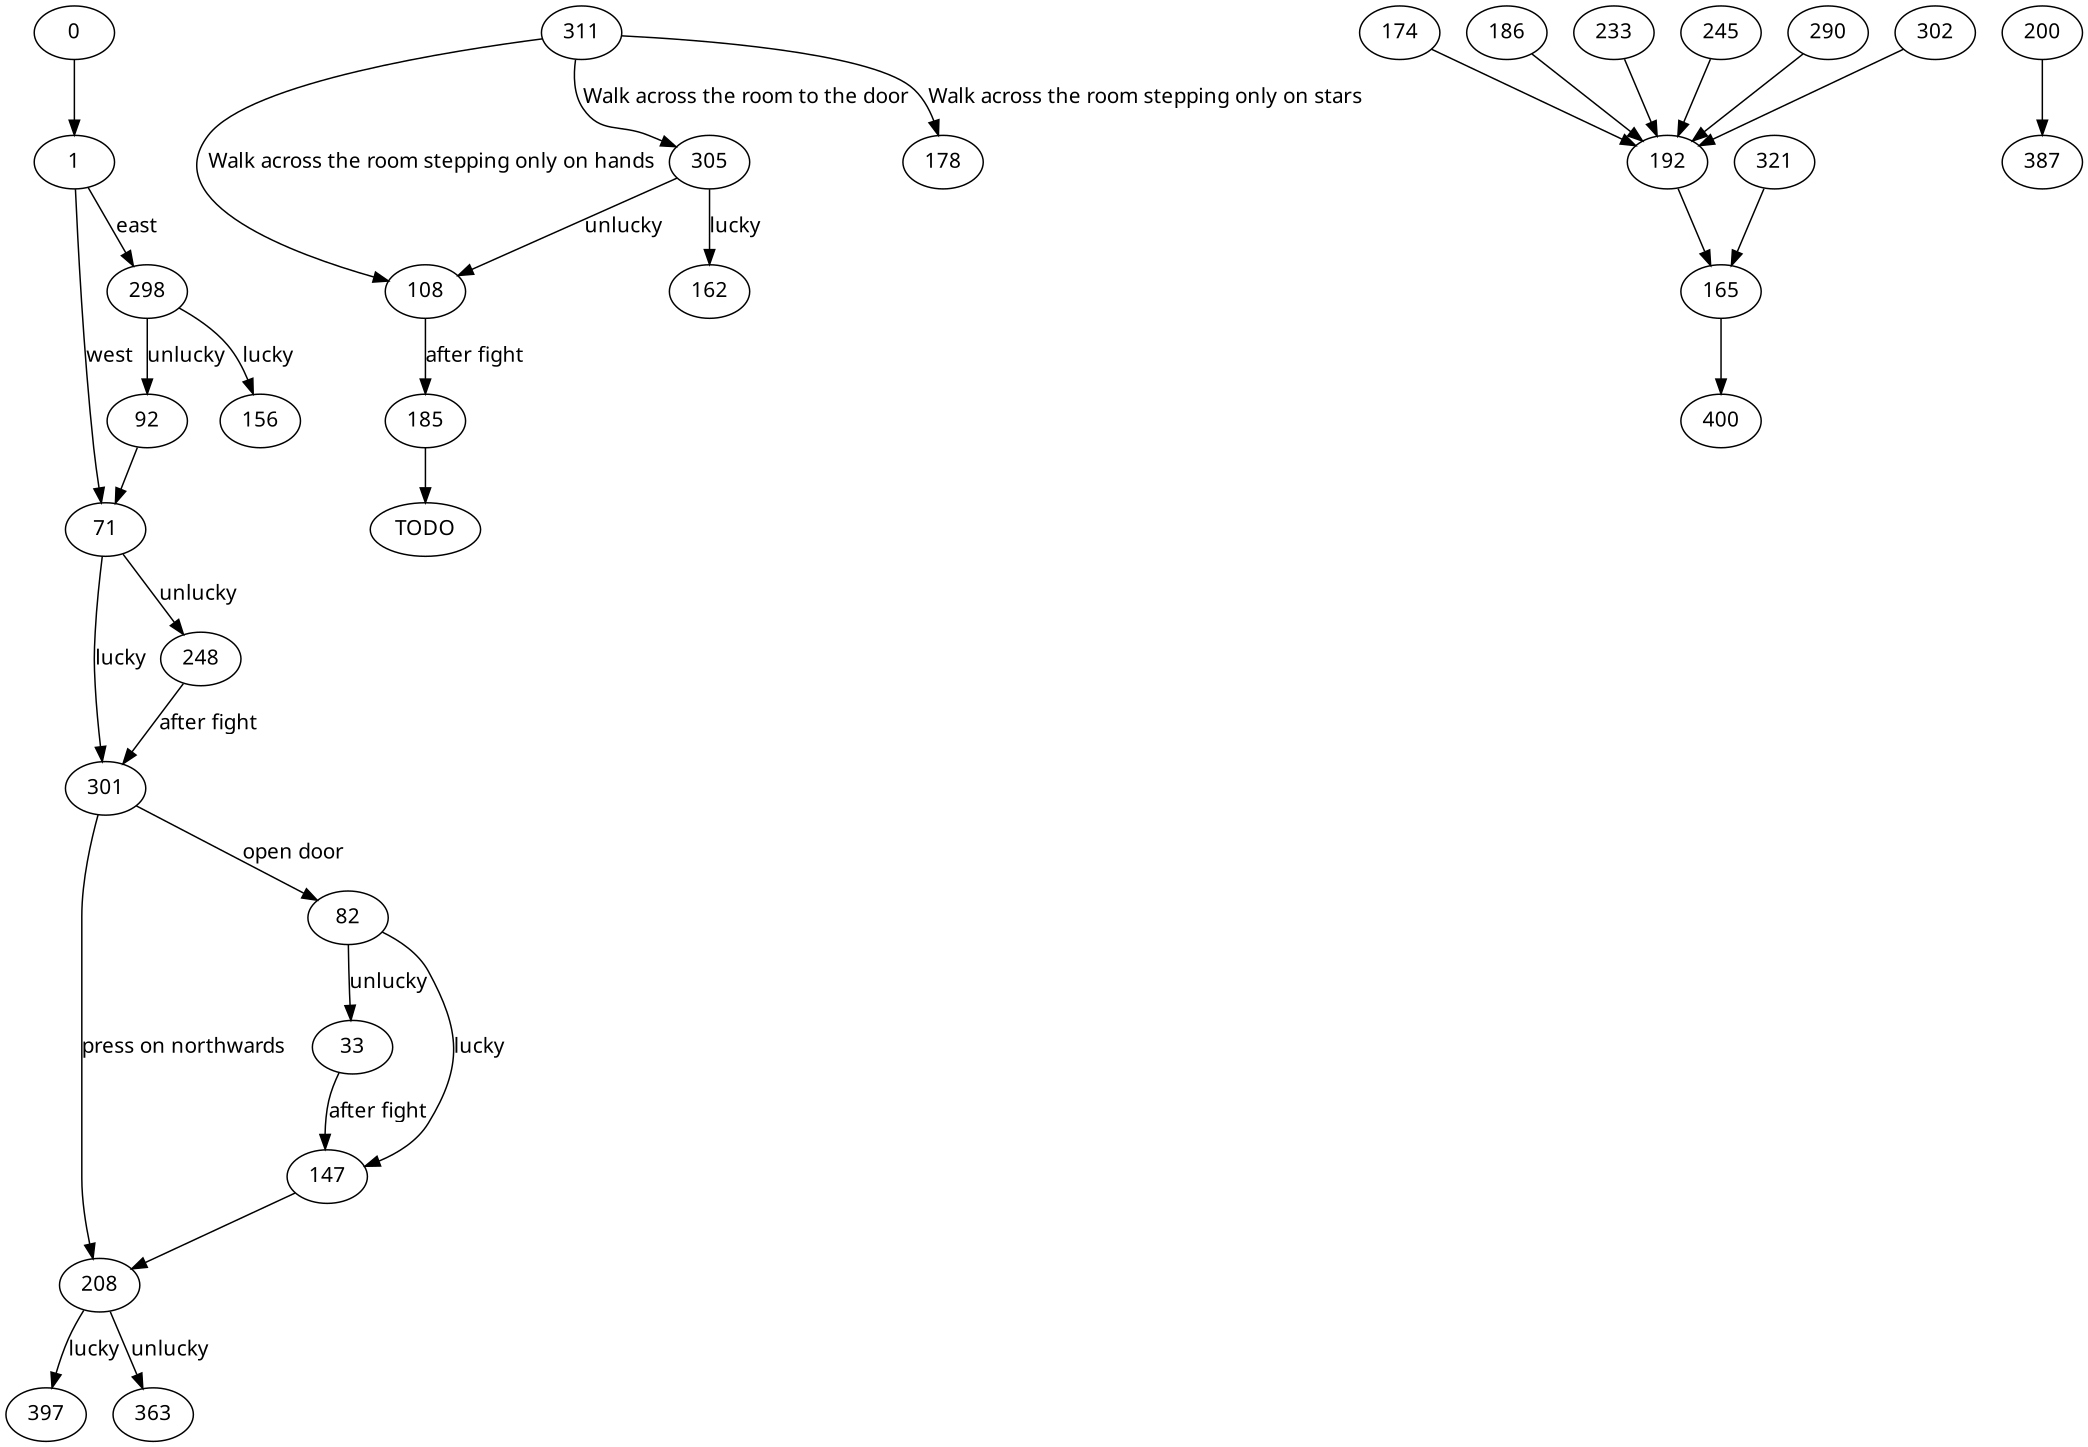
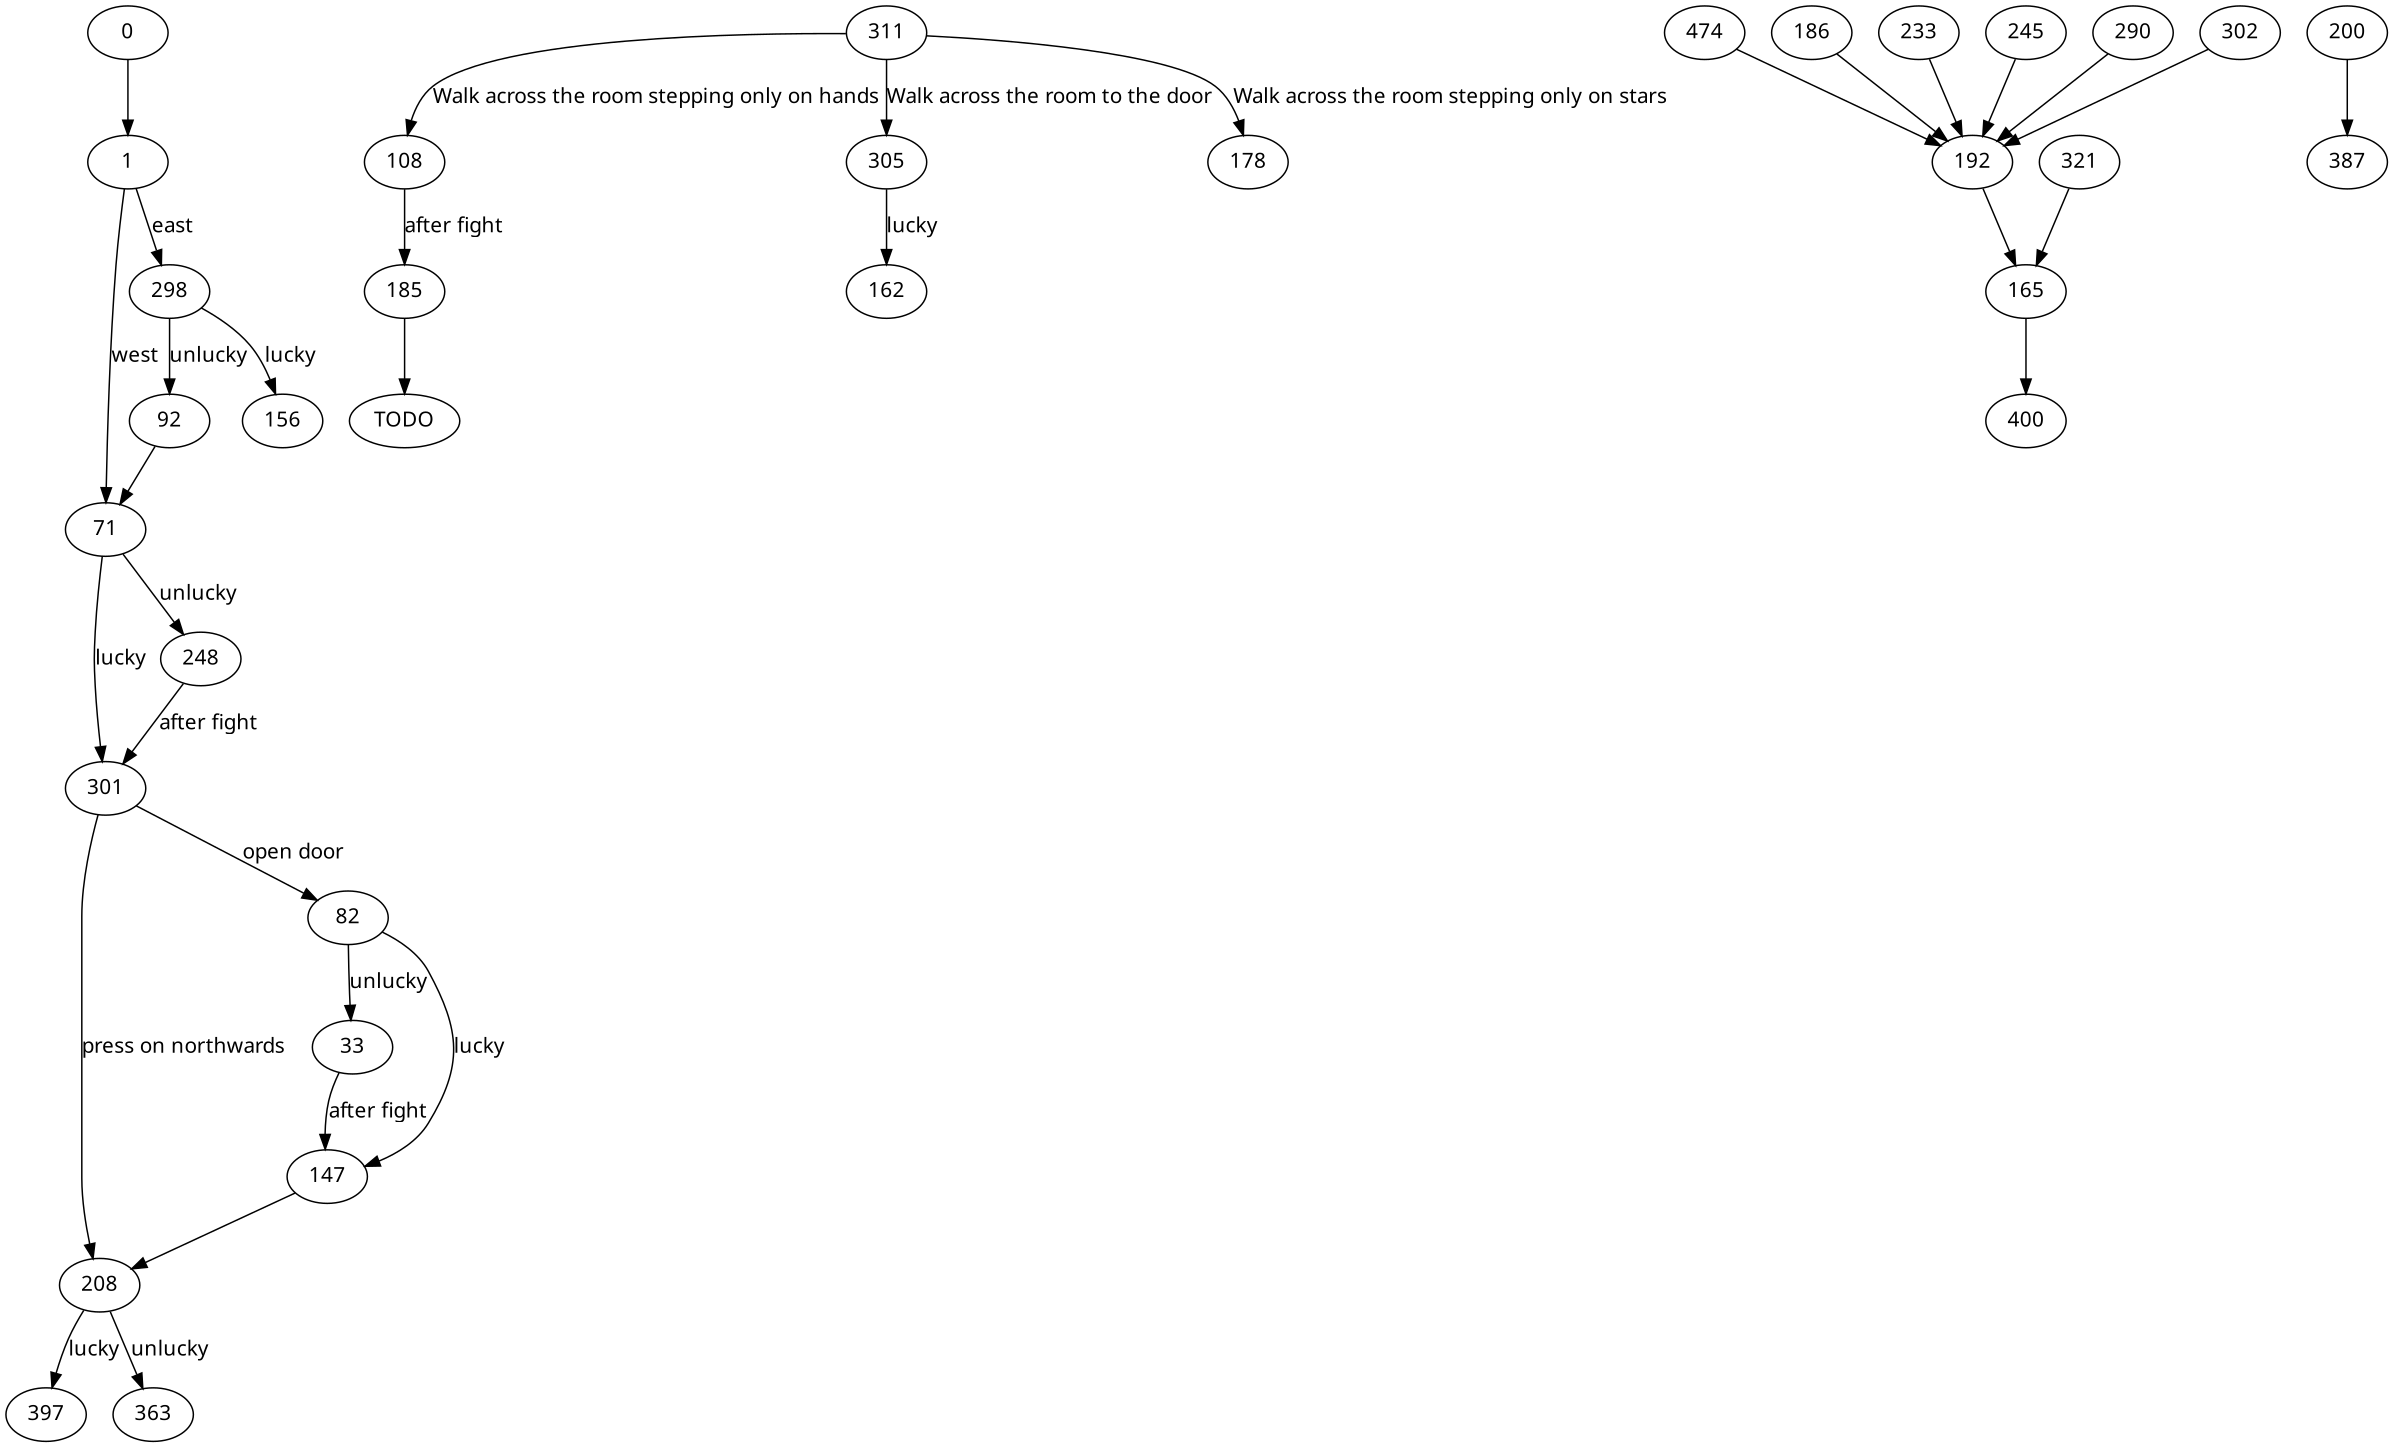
(1400, 33) -> (1705, 33)
(574, 224) -> none
